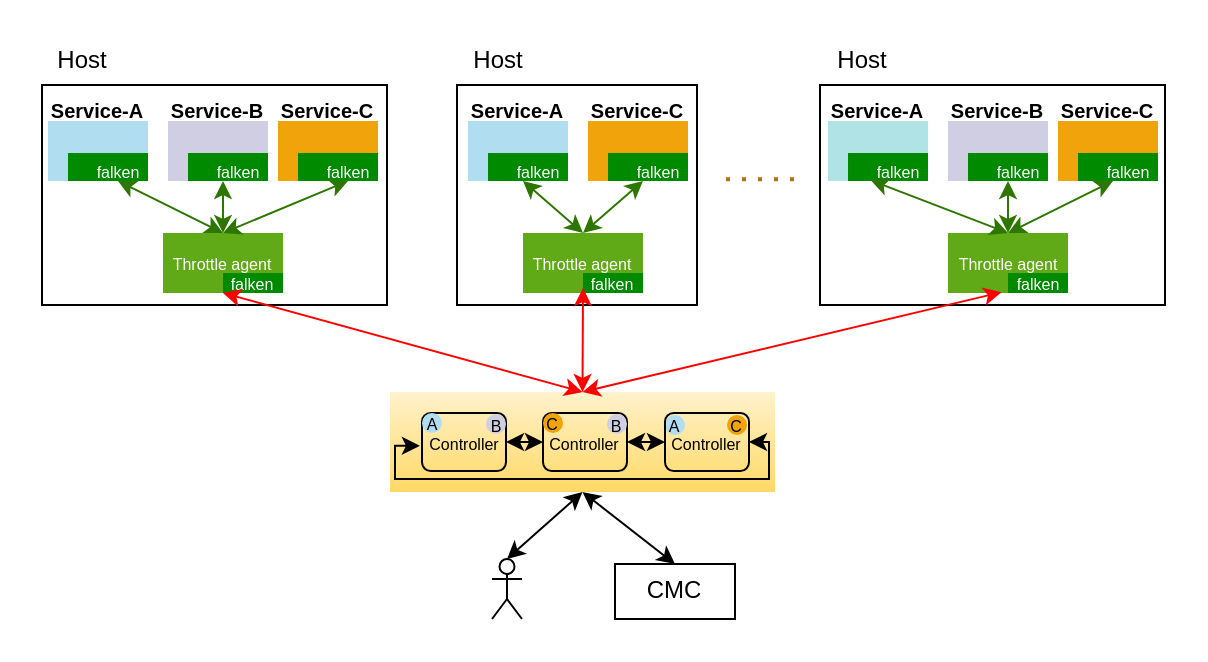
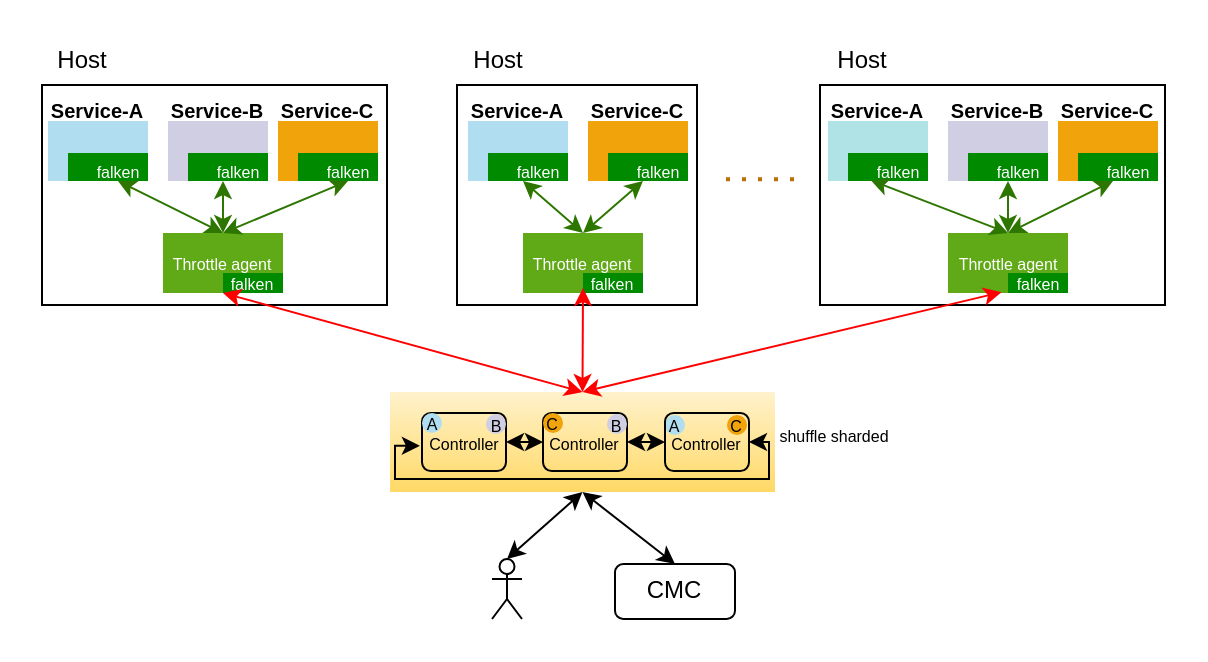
none -> (835, 434)
(675, 592) -> (675, 592)
